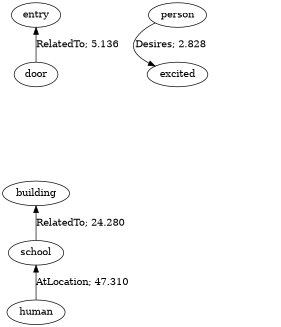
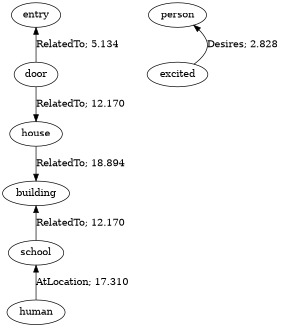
(134, 42) -> (207, 48)
(77, 45) -> (77, 45)
none -> (36, 134)
(80, 223) -> (80, 223)
(83, 283) -> (83, 283)
